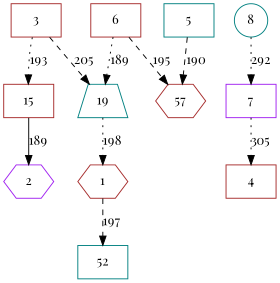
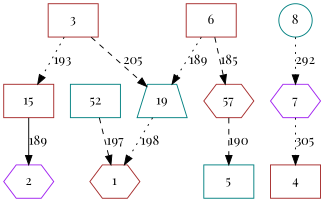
(185, 56) -> (229, 137)
(162, 61) -> (229, 61)
(251, 101) -> (296, 101)
(103, 217) -> (104, 137)
